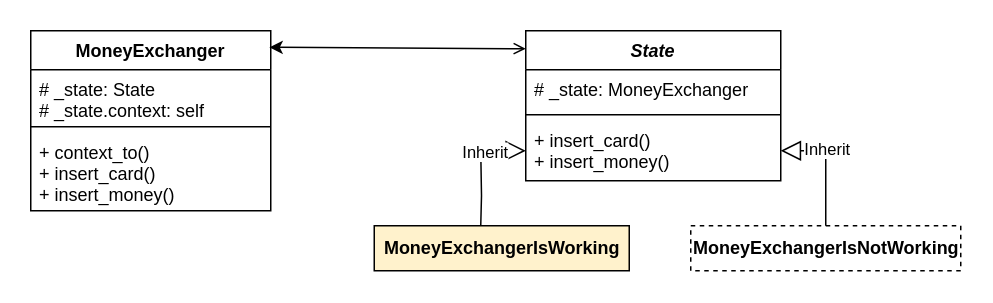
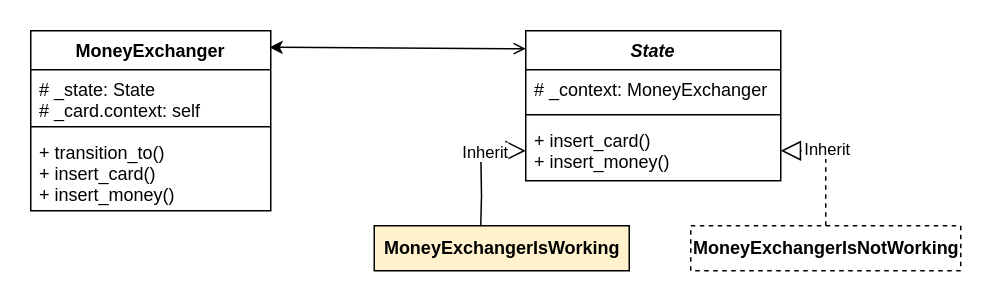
(110, 90) -> (110, 90)
(648, 90) -> (658, 90)
(107, 153) -> (118, 153)
(826, 192) -> (826, 192)
